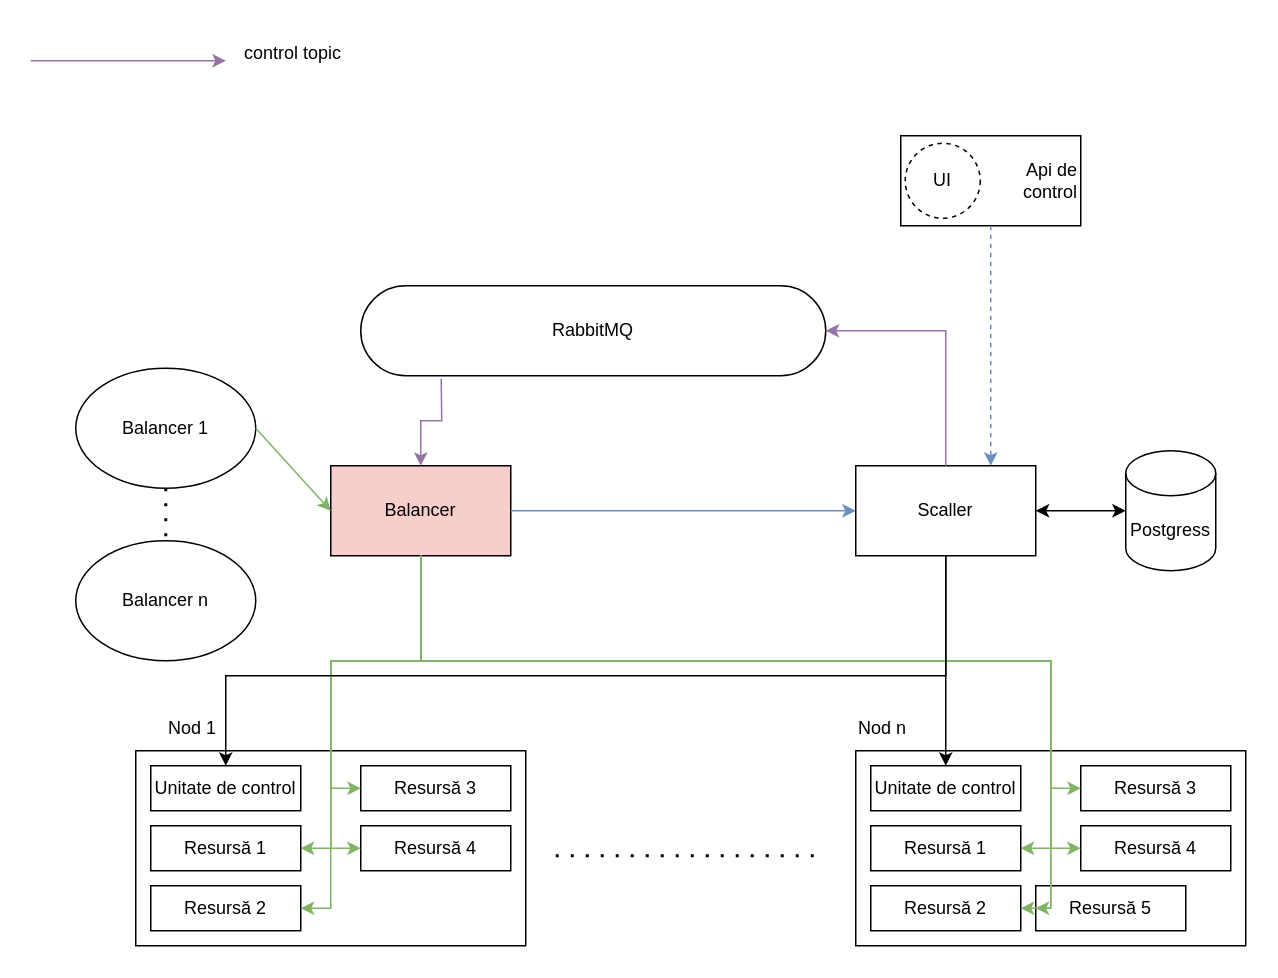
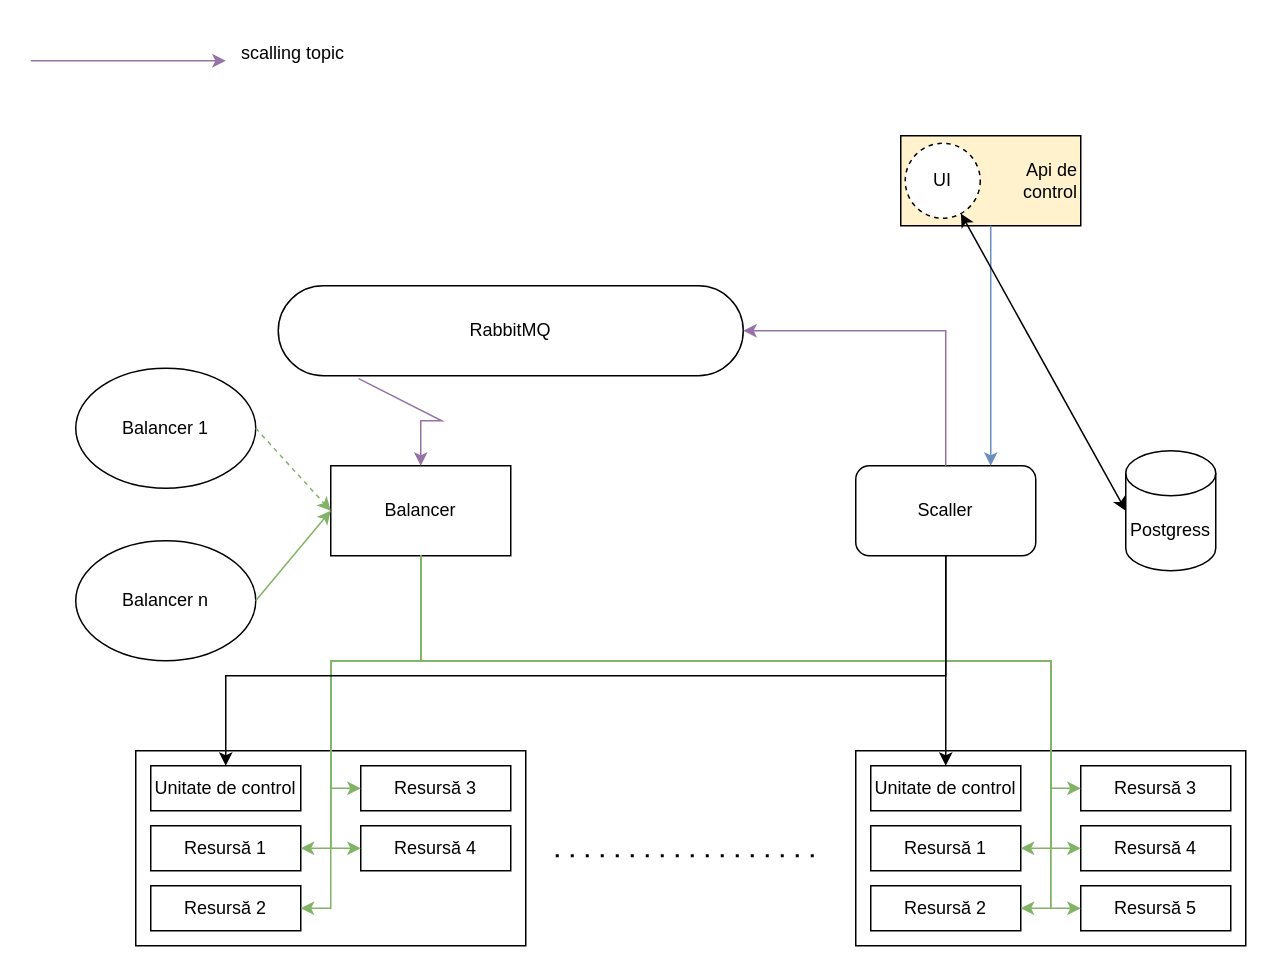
(293, 53) -> (293, 53)
(991, 181) -> (991, 181)
(593, 331) -> (511, 331)
(991, 361) -> (991, 361)
(290, 466) -> (290, 466)
(166, 504) -> none
(421, 511) -> (421, 511)
(678, 511) -> none
(946, 511) -> (946, 511)
(1081, 511) -> (1057, 387)
none -> (290, 560)
(211, 728) -> none
(901, 728) -> none
(1111, 908) -> (1156, 908)
